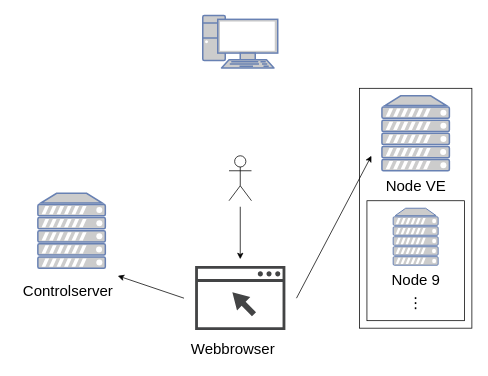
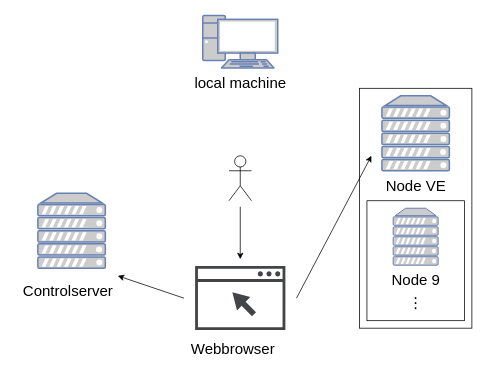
none -> (240, 82)
